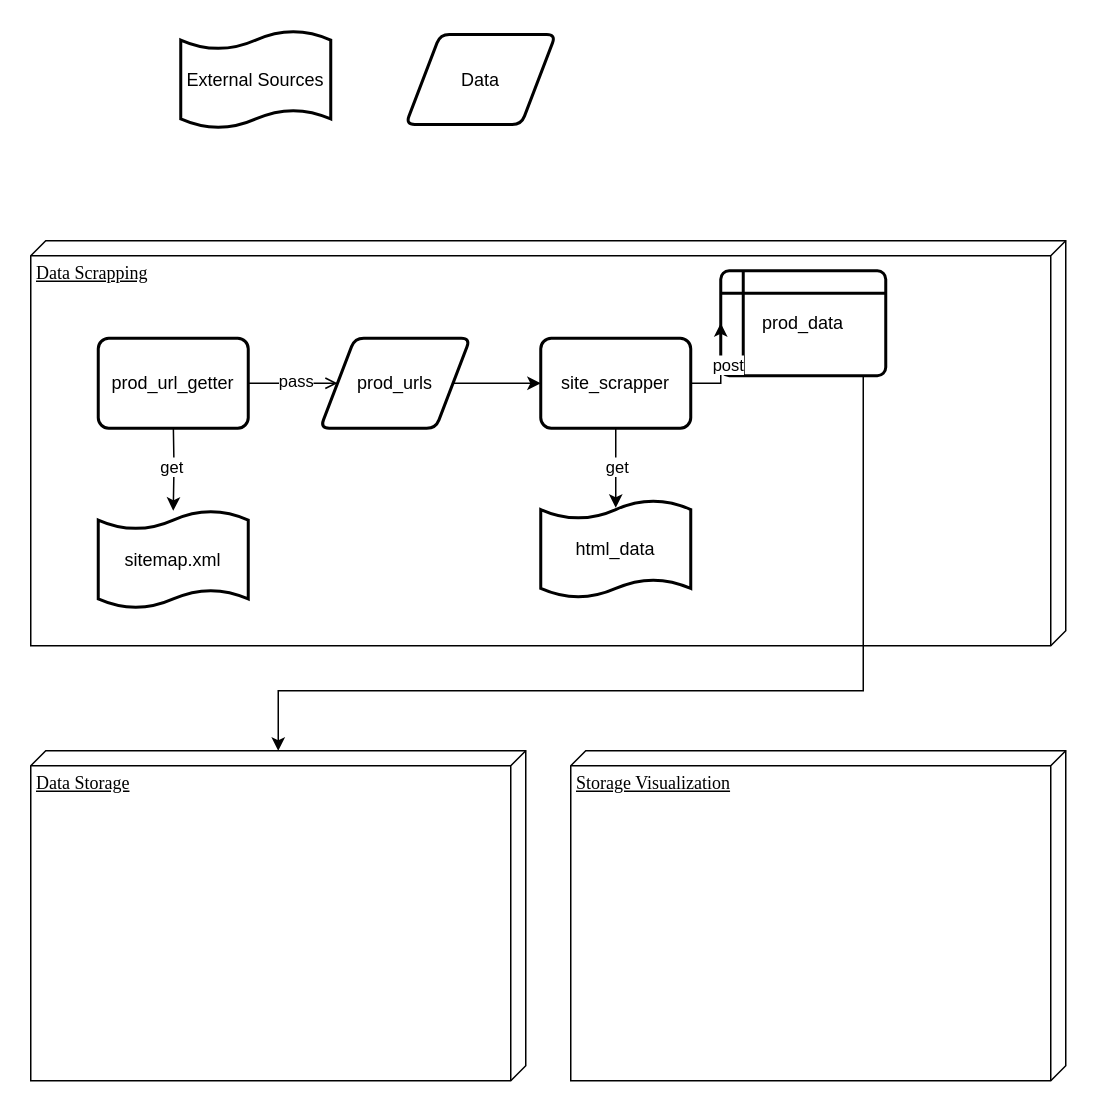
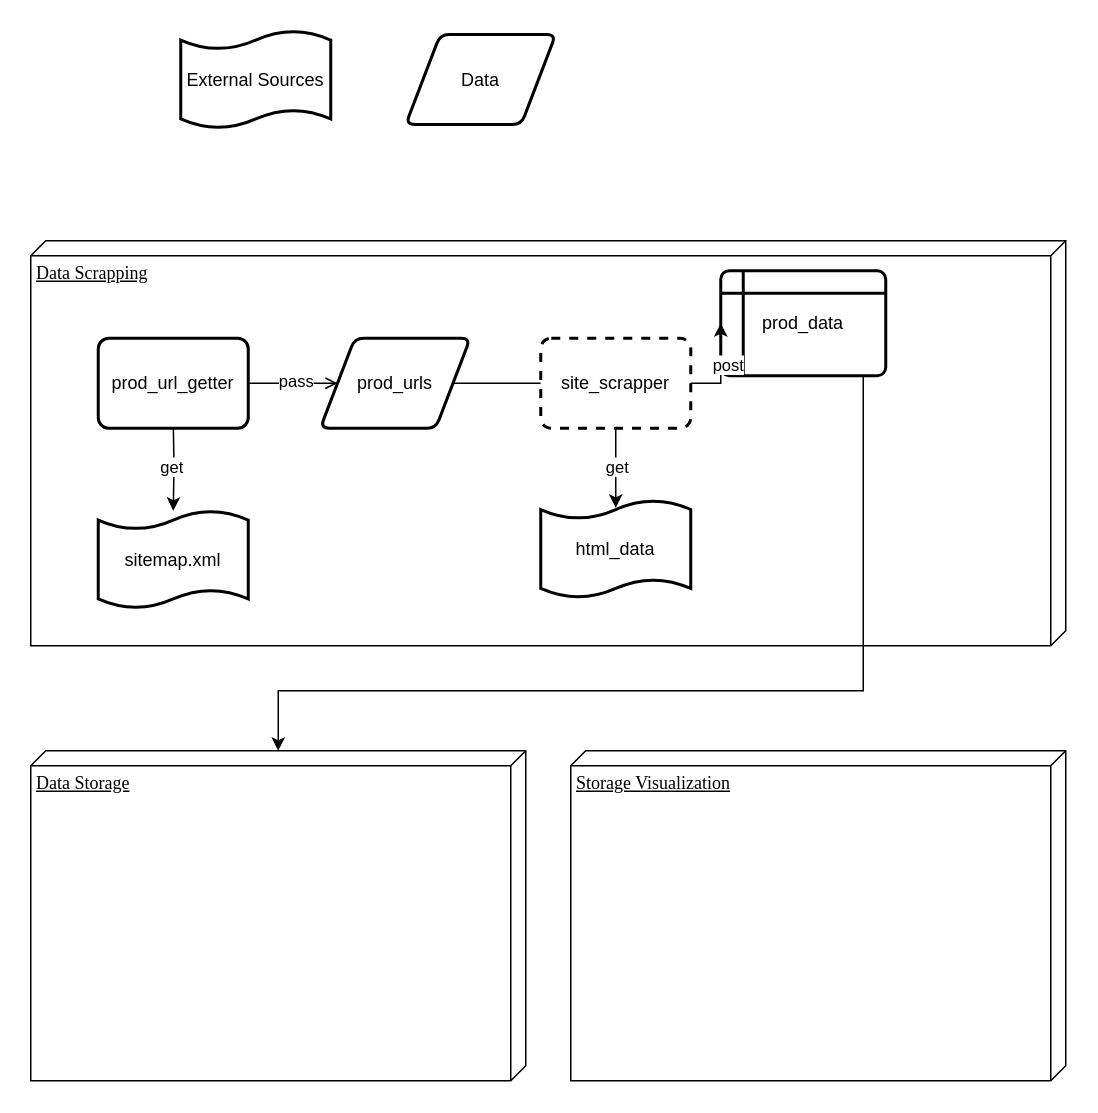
(529, 383) -> (534, 383)
(616, 383) -> (616, 383)
